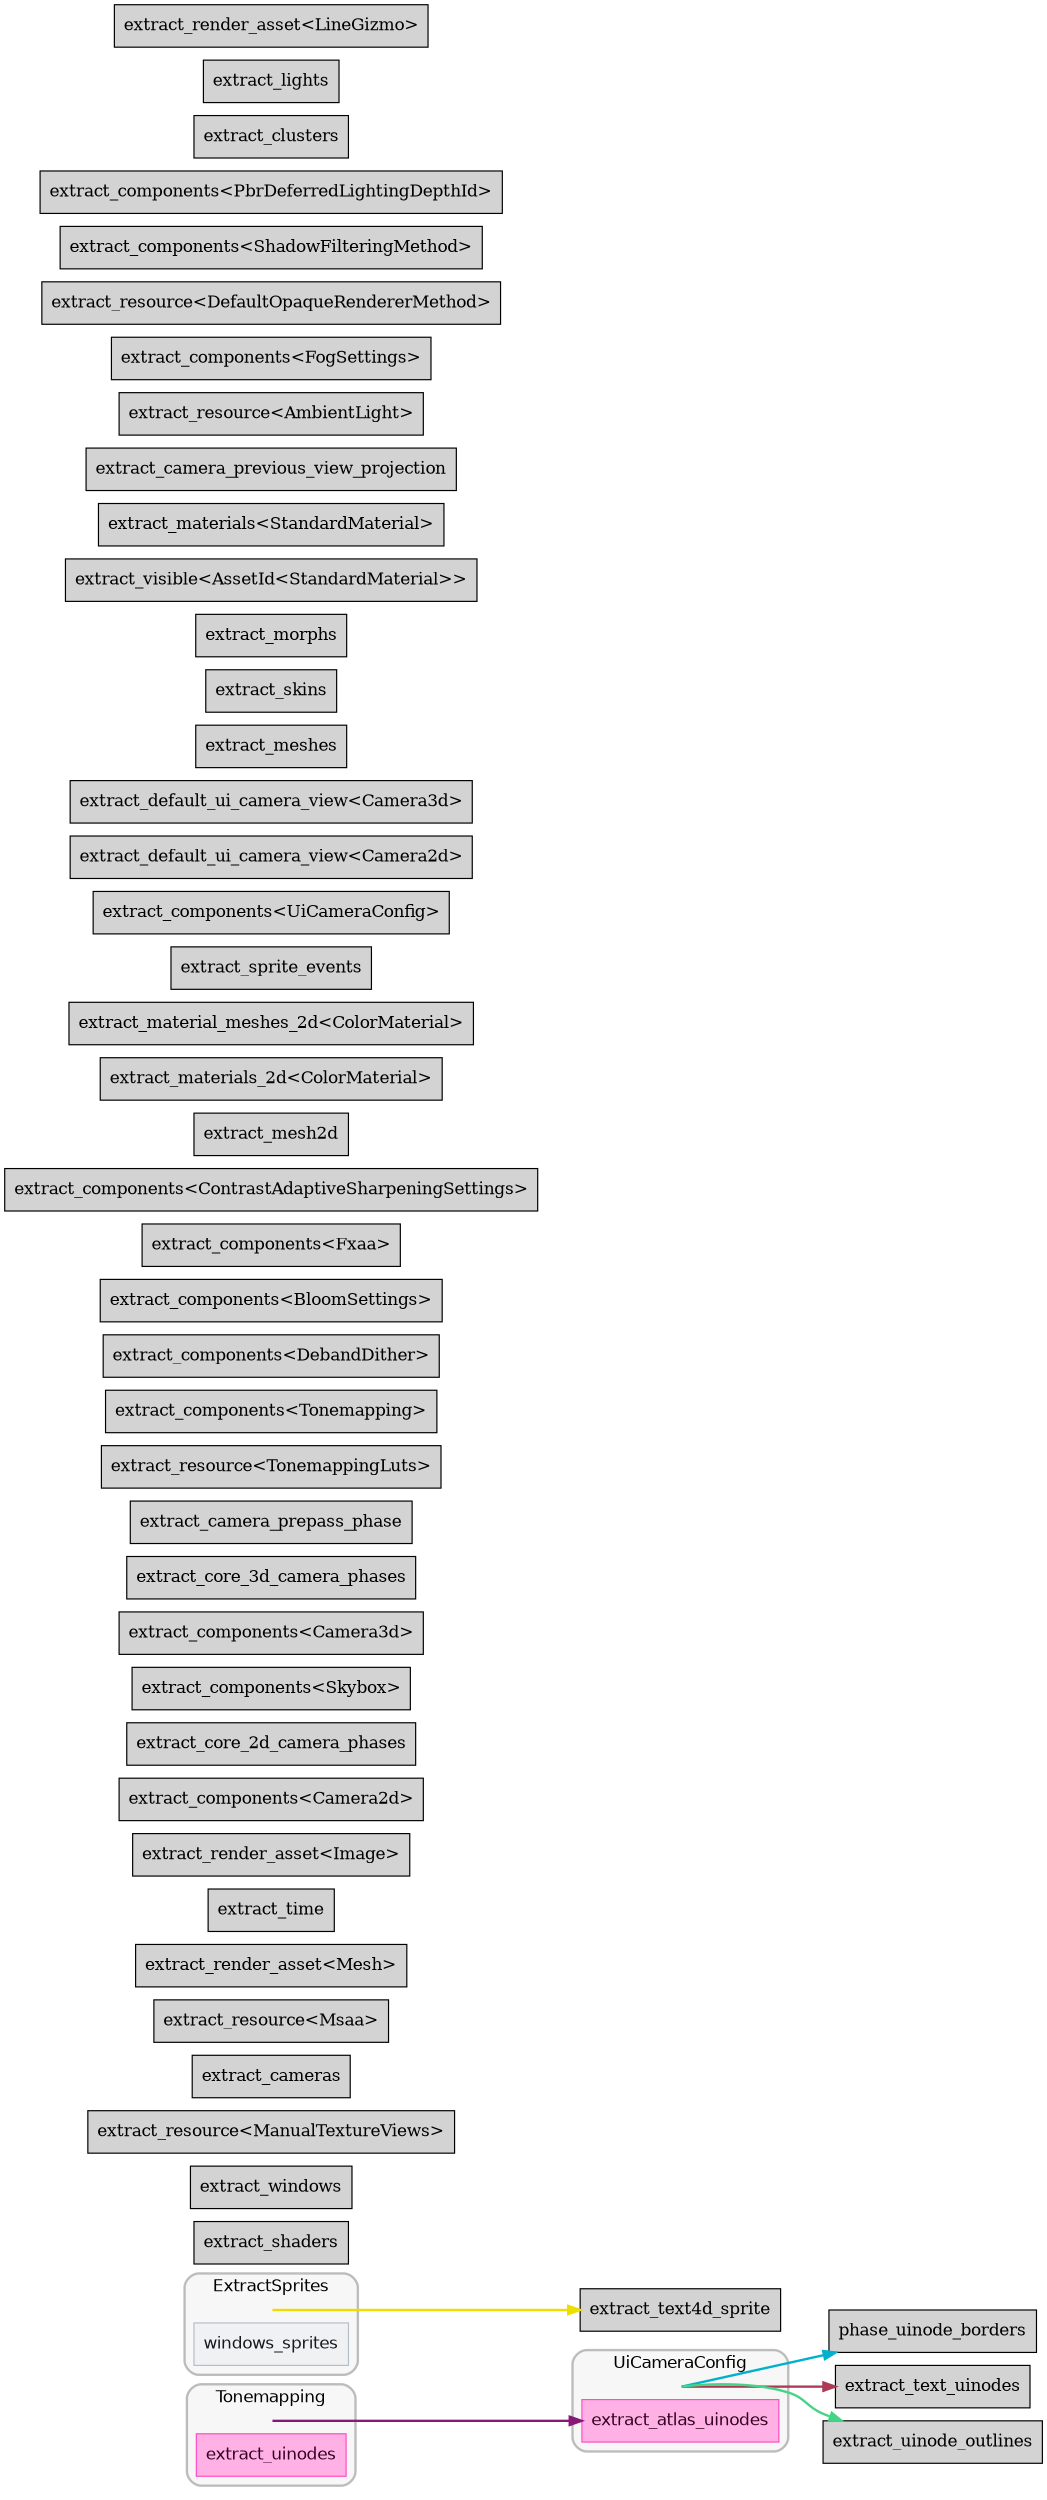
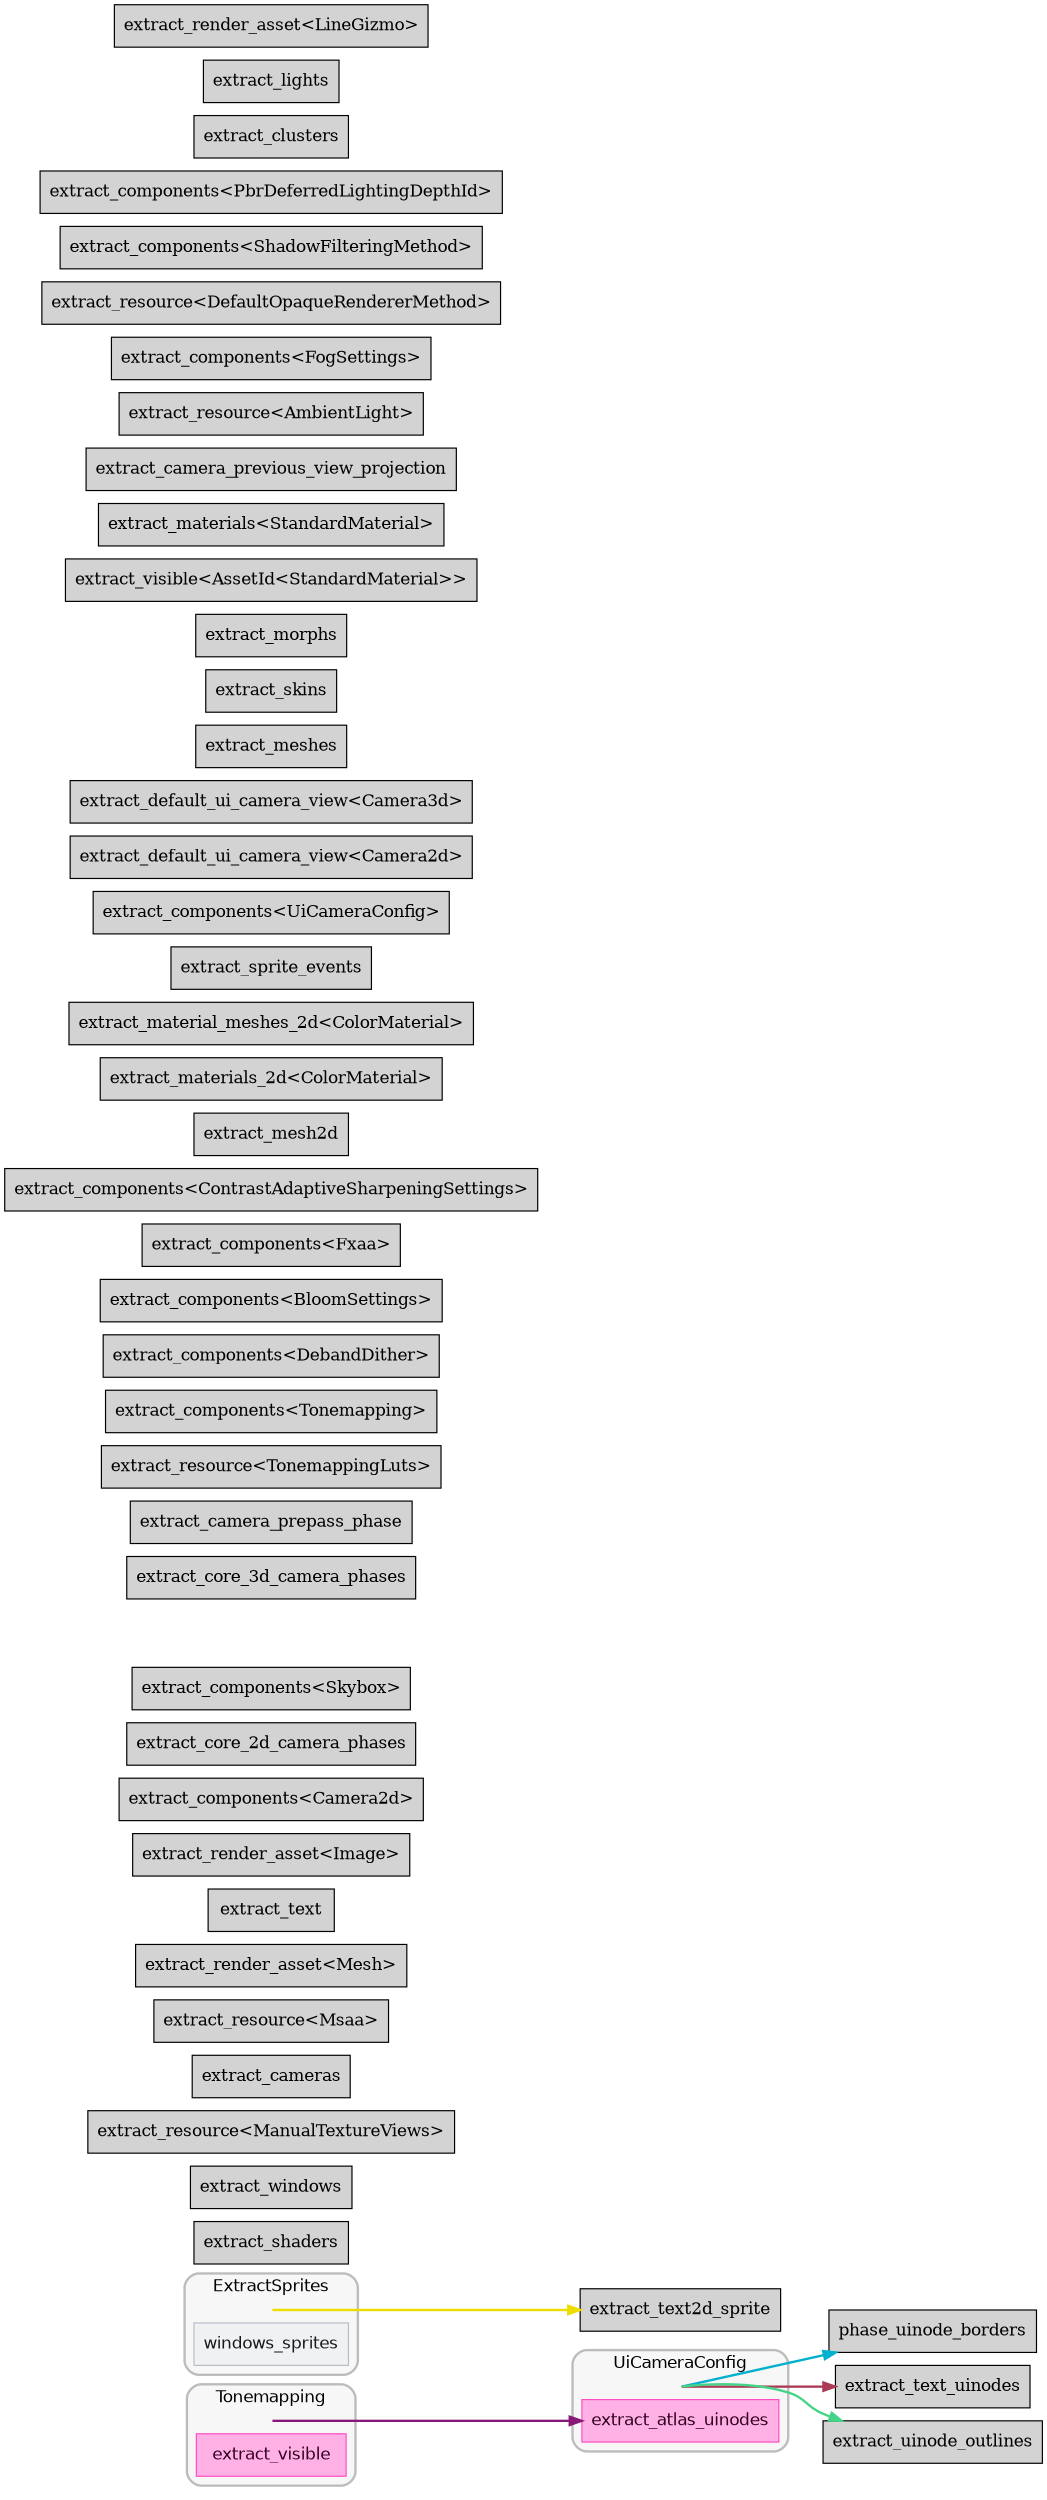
(271, 1633) -> none
(271, 1910) -> (271, 1910)
(680, 2310) -> (680, 2310)
(271, 2455) -> (271, 2455)
